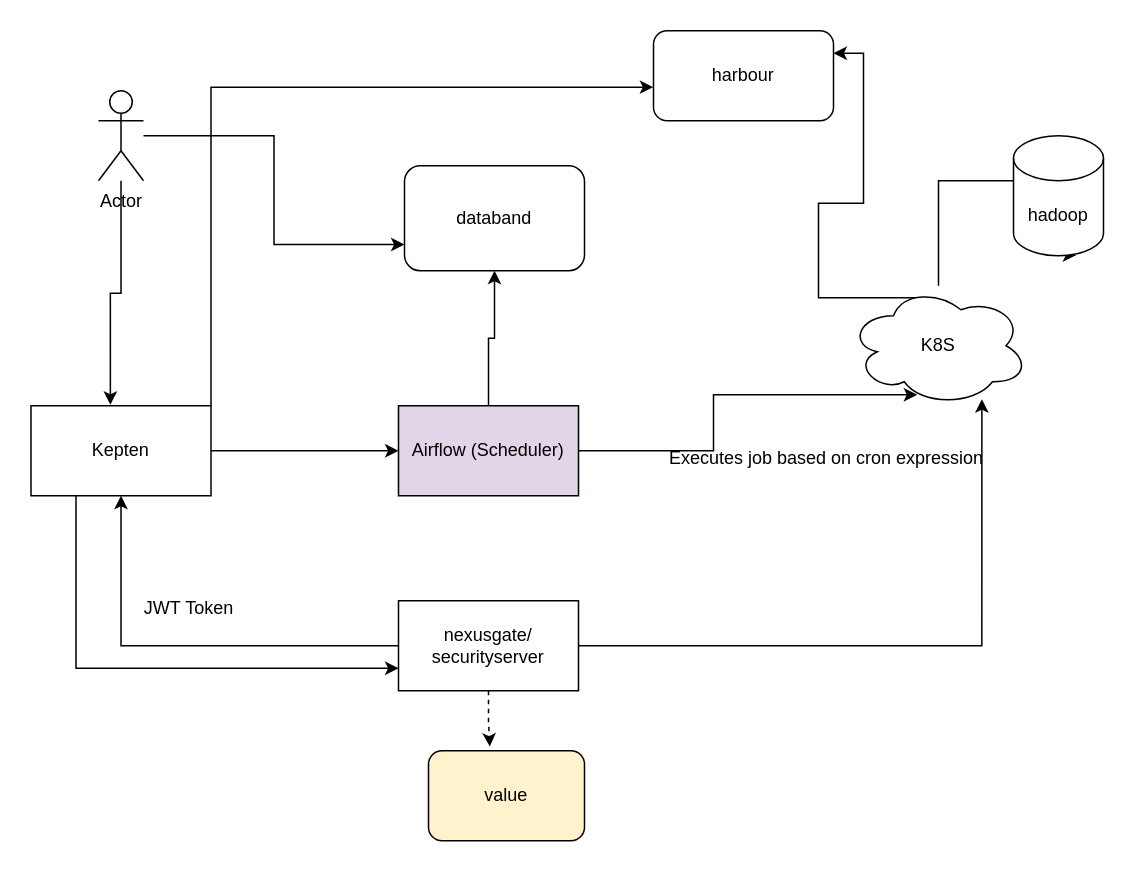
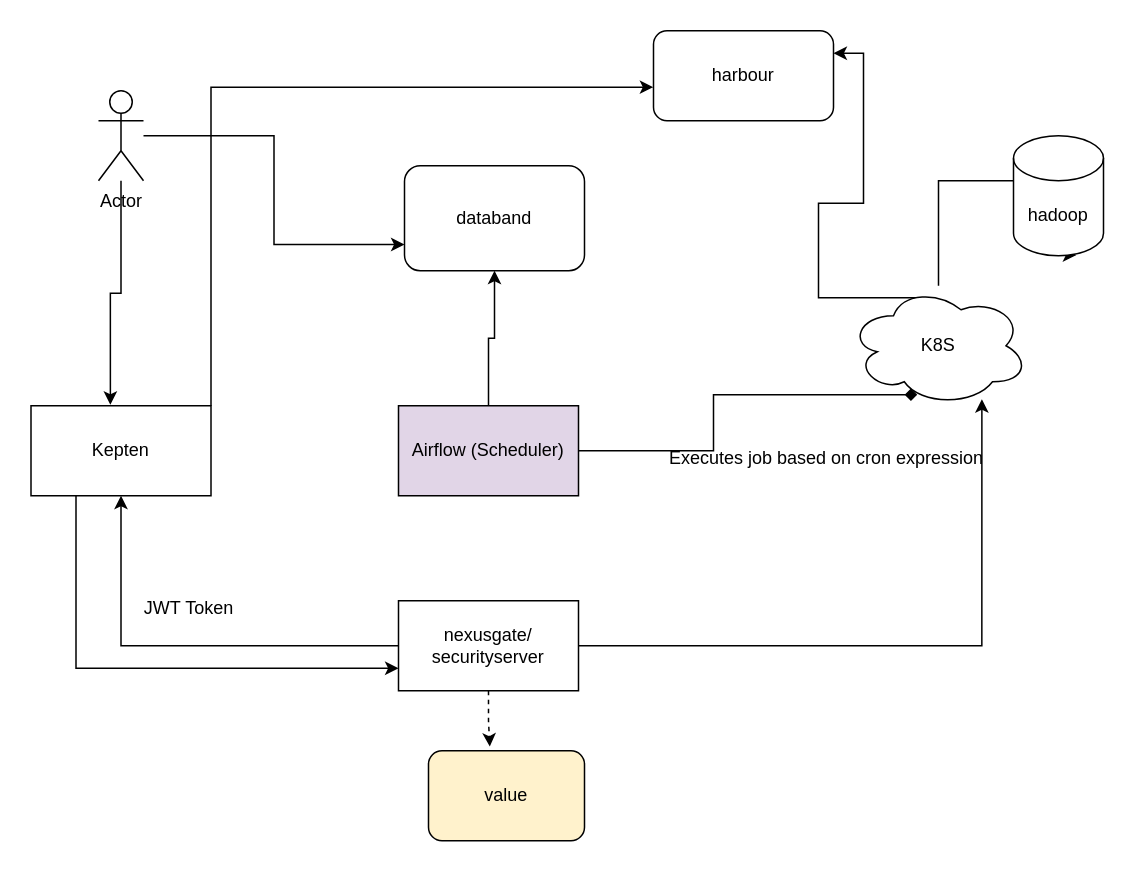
(905, 395) -> (904, 395)
(299, 451) -> none
